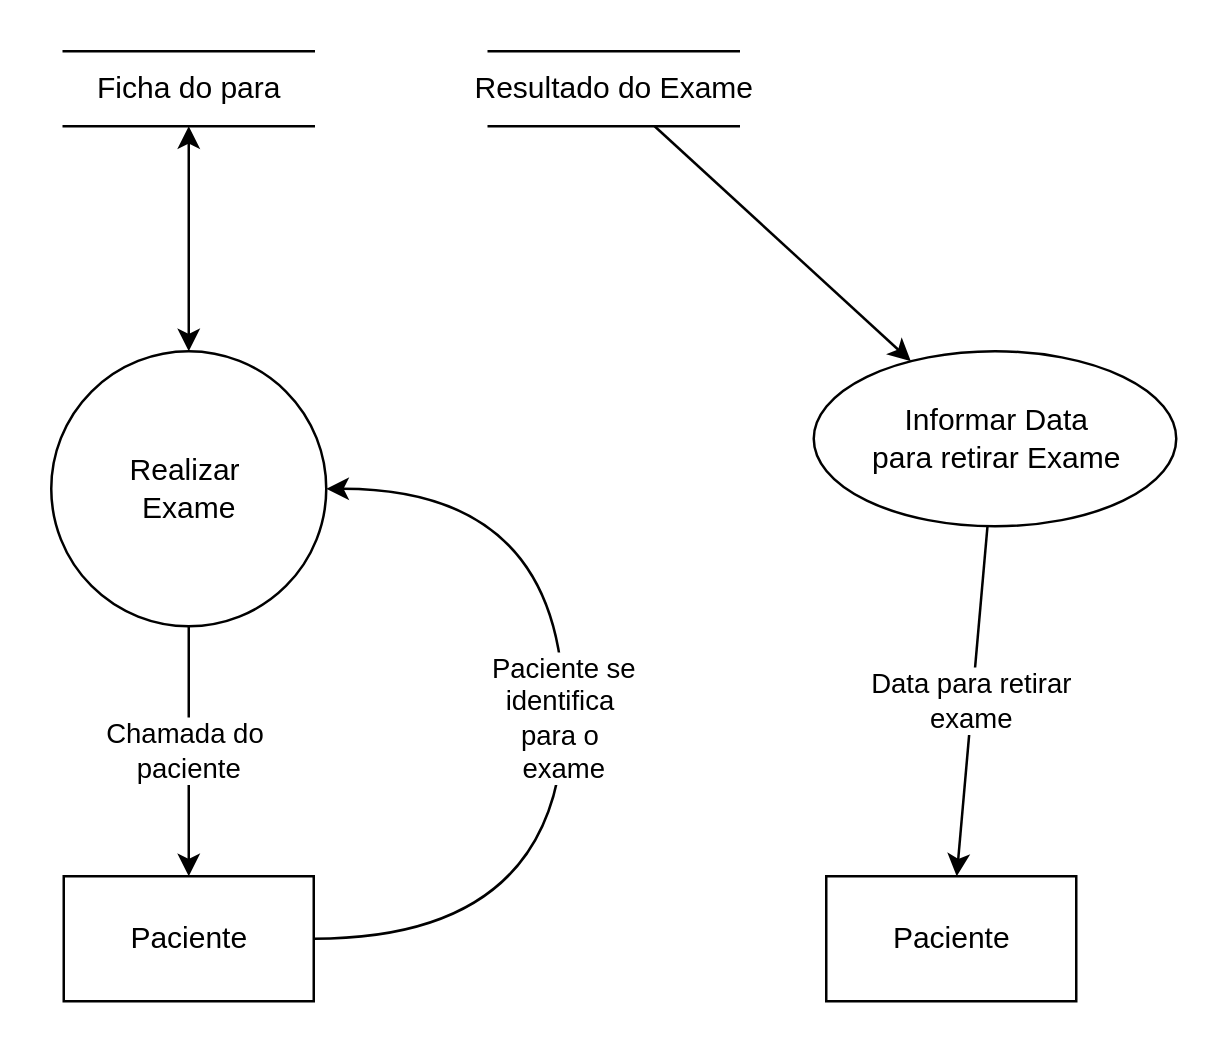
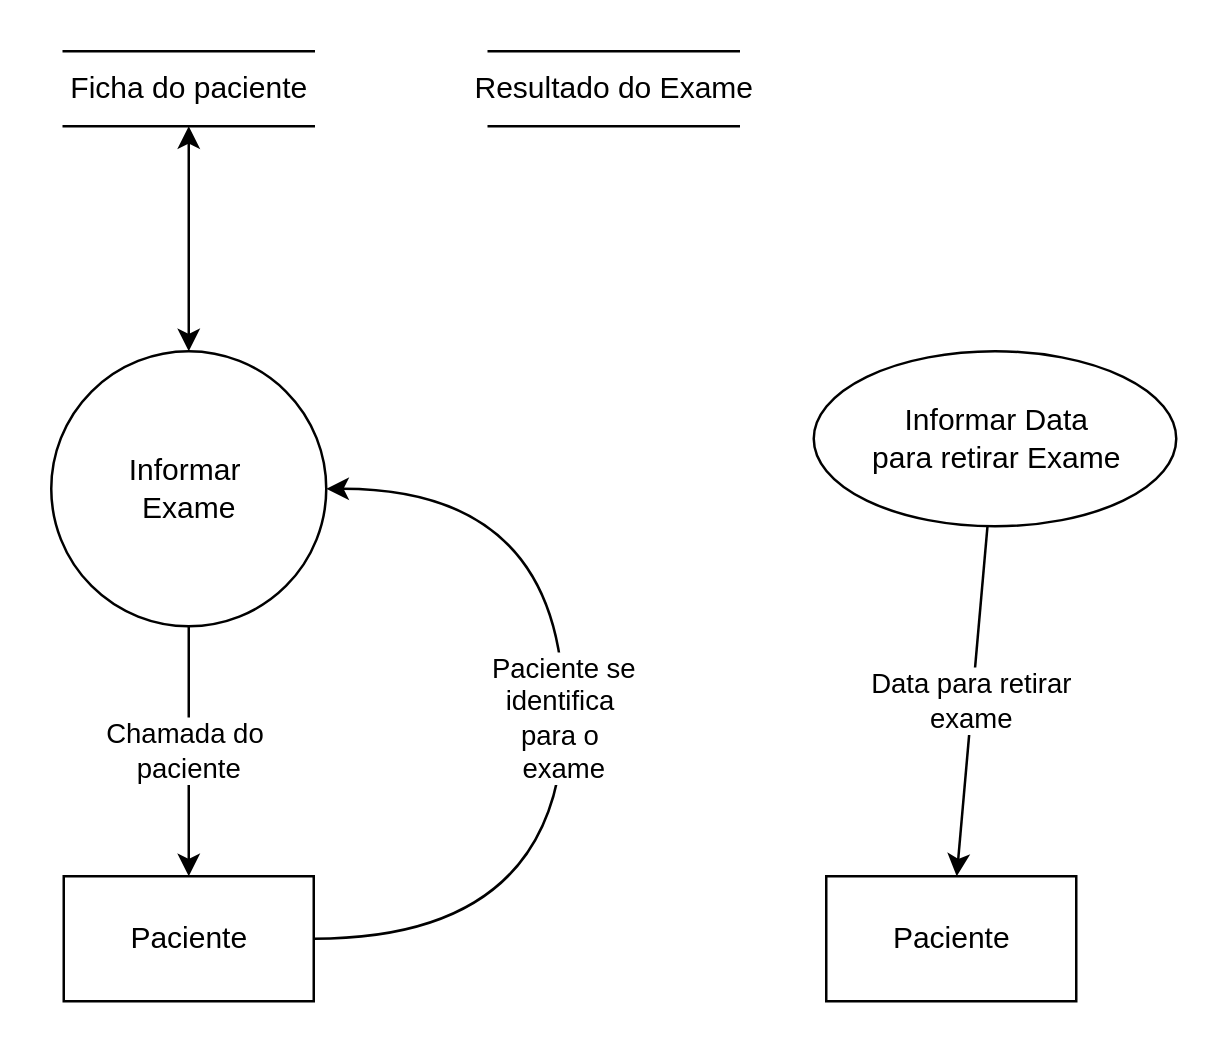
(190, 89) -> (190, 89)
(779, 240) -> none
(190, 489) -> (190, 489)
